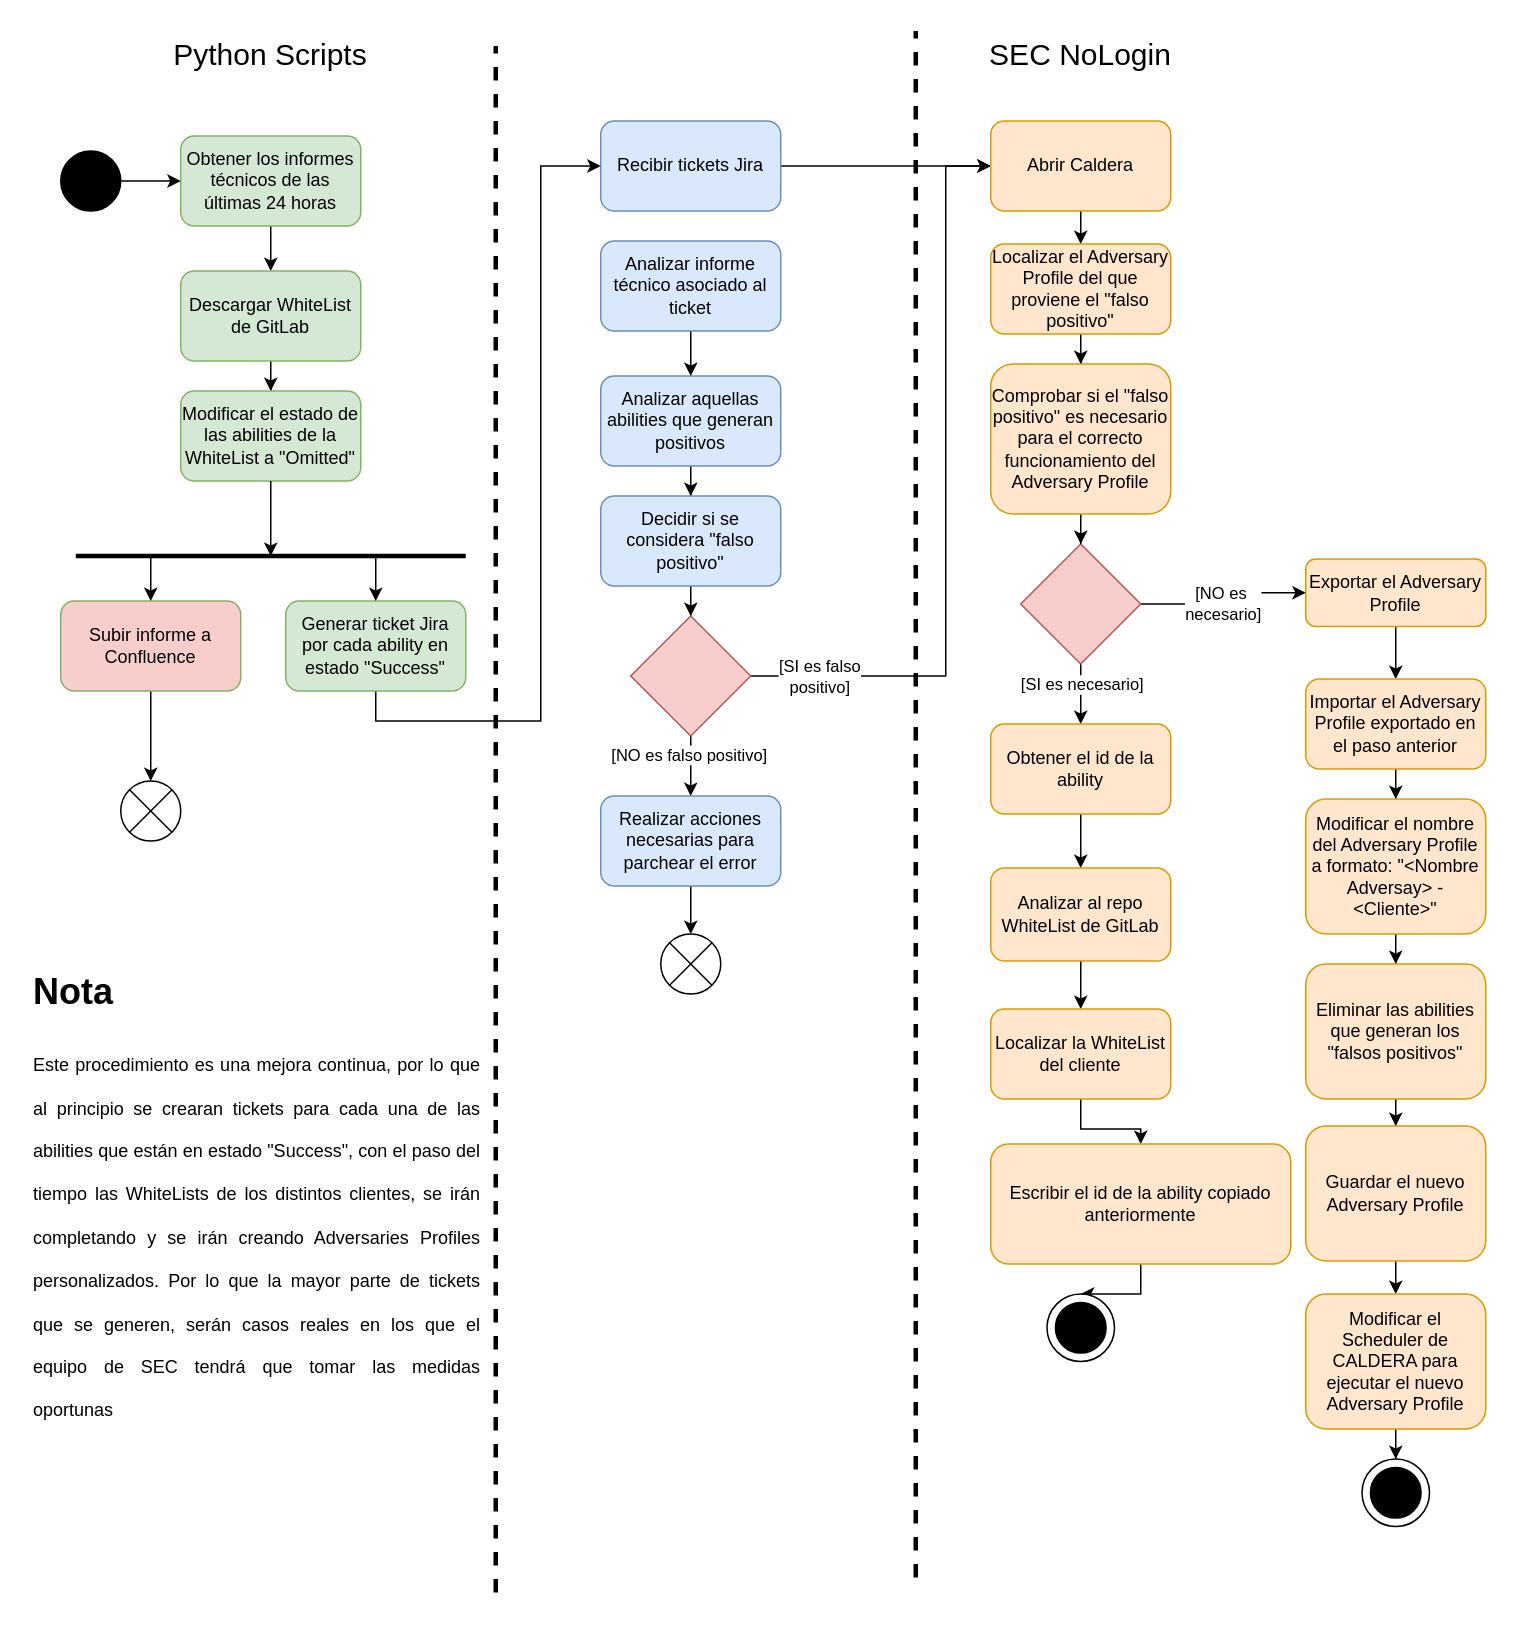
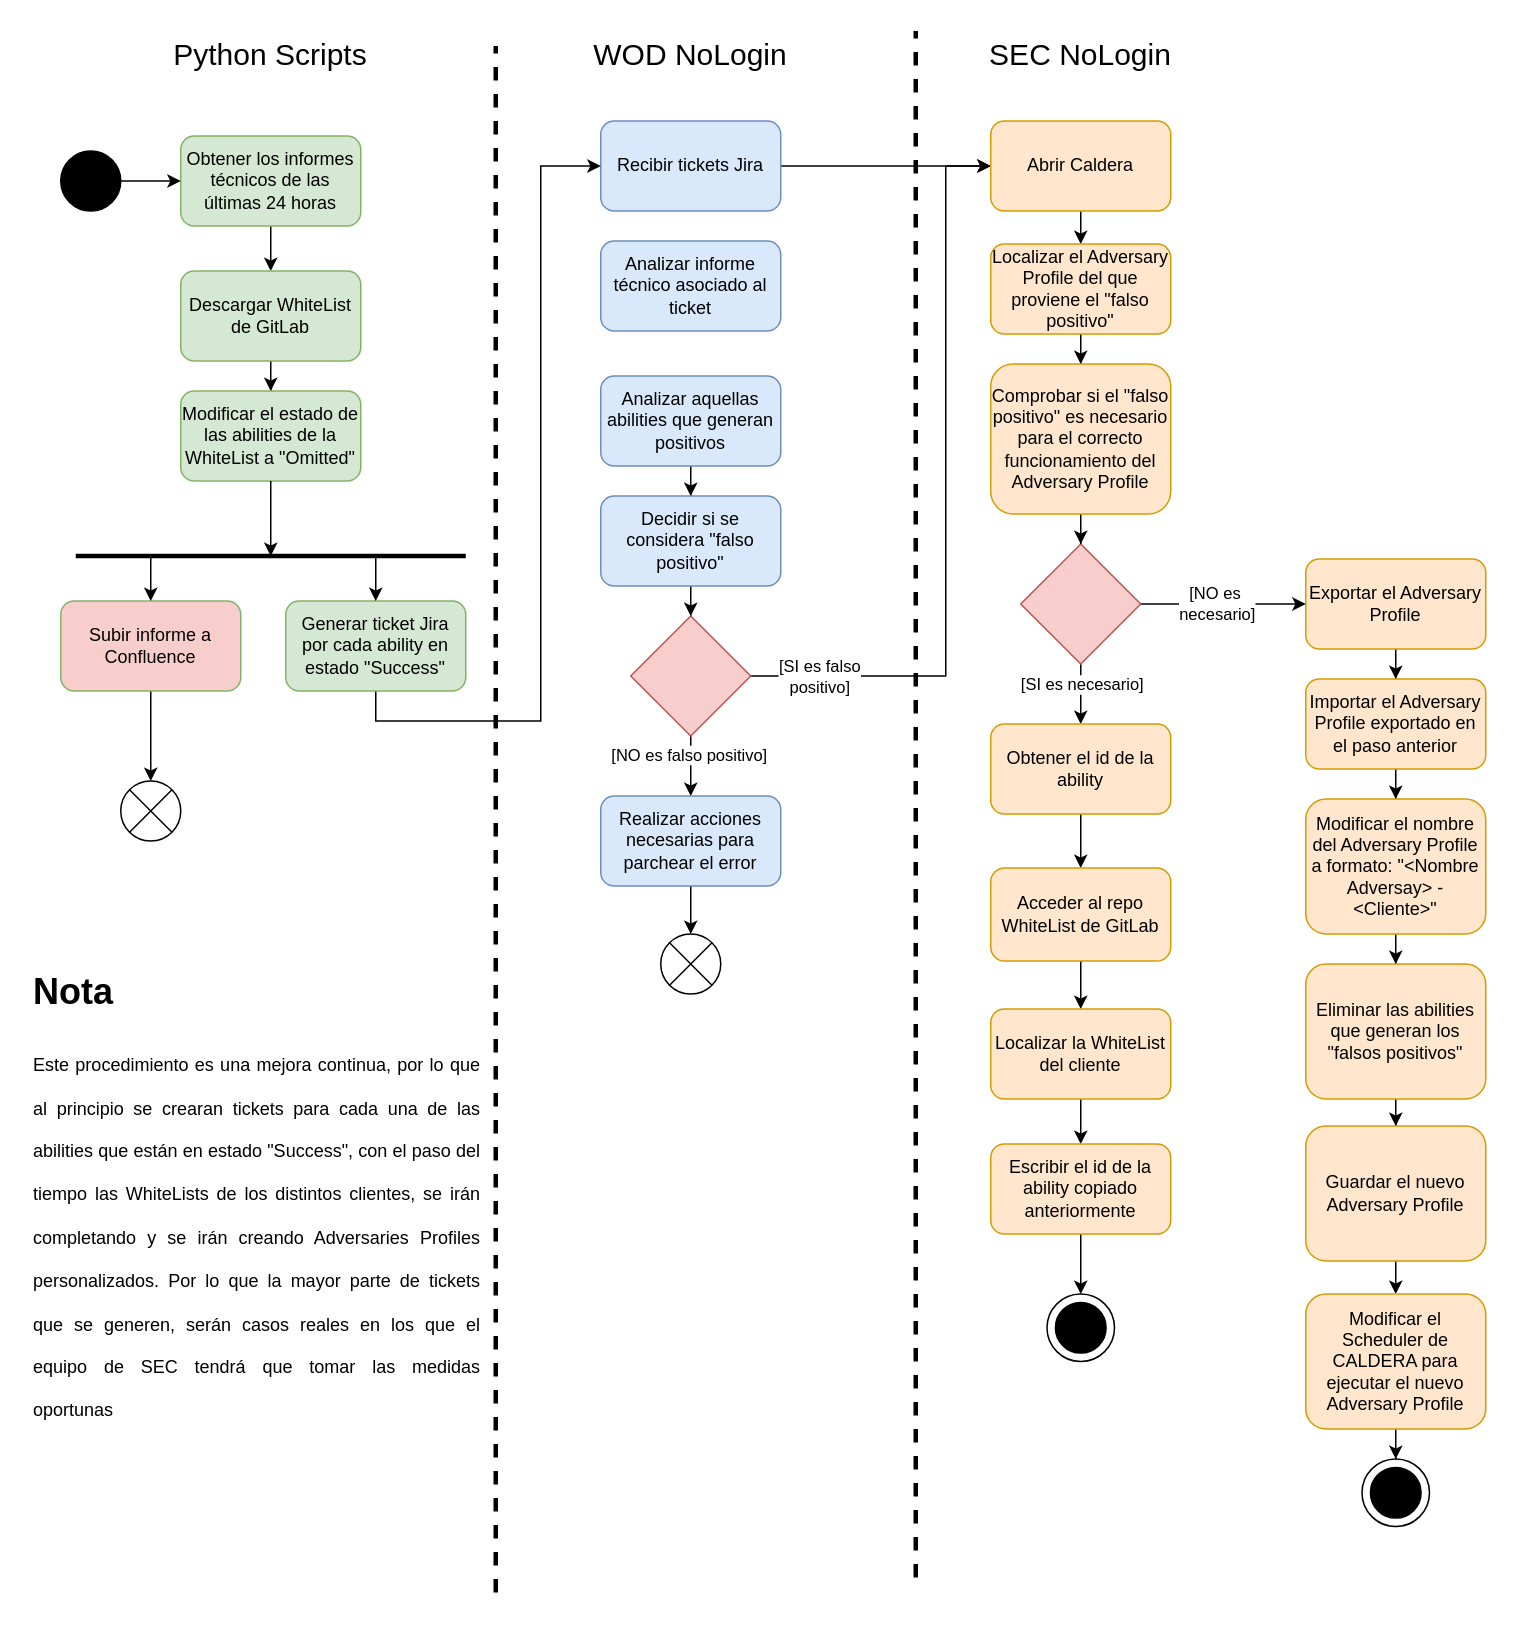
none -> (691, 53)
(691, 359) -> none
(1396, 593) -> (1396, 604)
(1081, 914) -> (1081, 914)
(1141, 1204) -> (1081, 1189)
